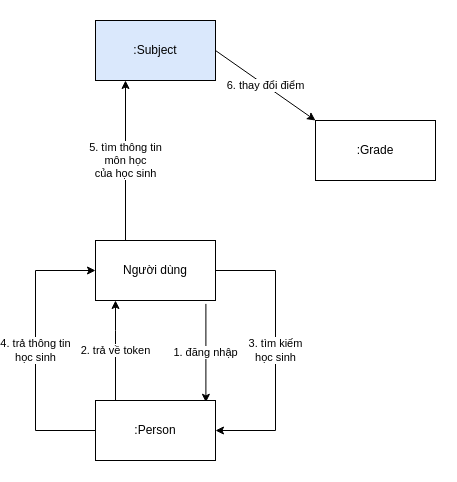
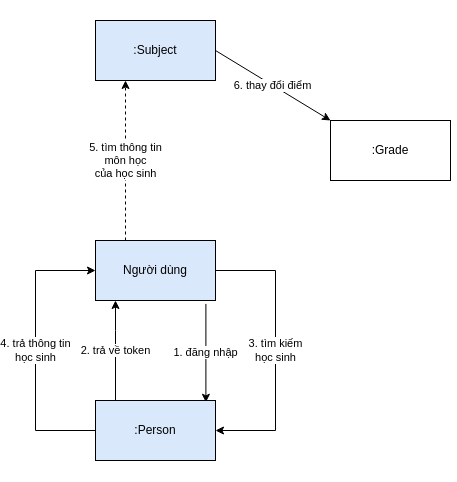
(376, 151) -> (391, 151)
(126, 209) -> (126, 209)
(156, 271) -> (156, 271)
(156, 431) -> (156, 431)
